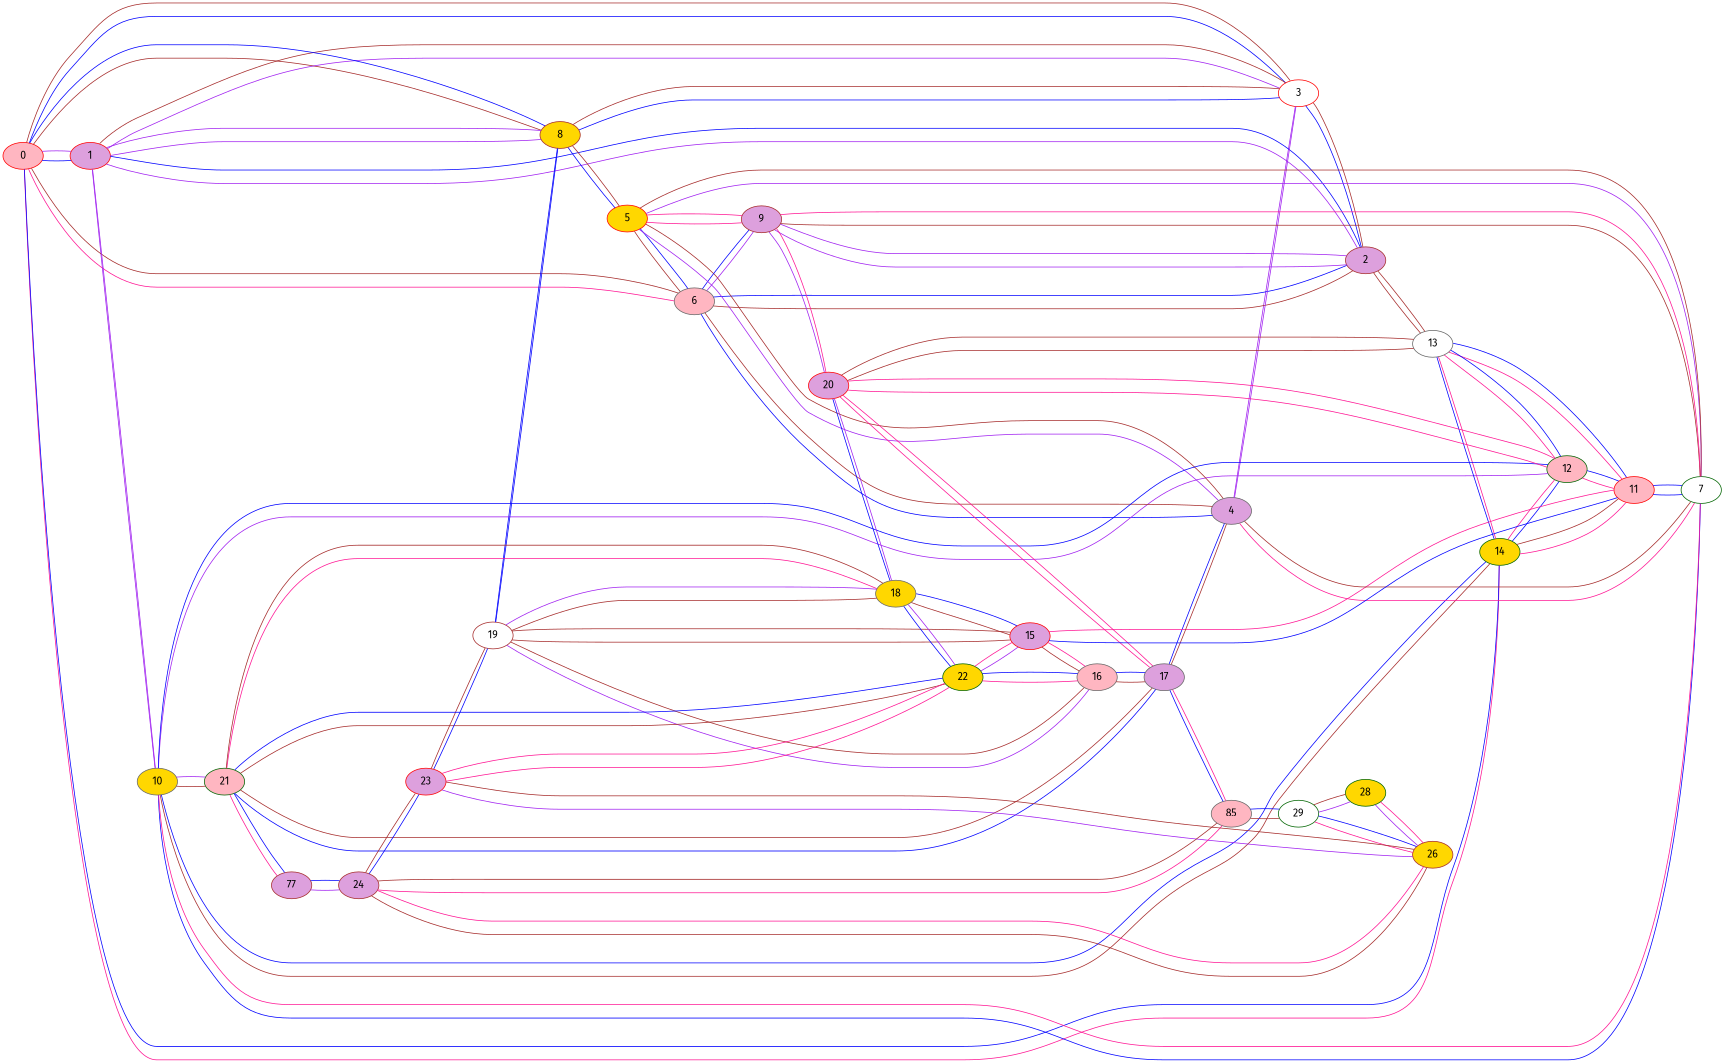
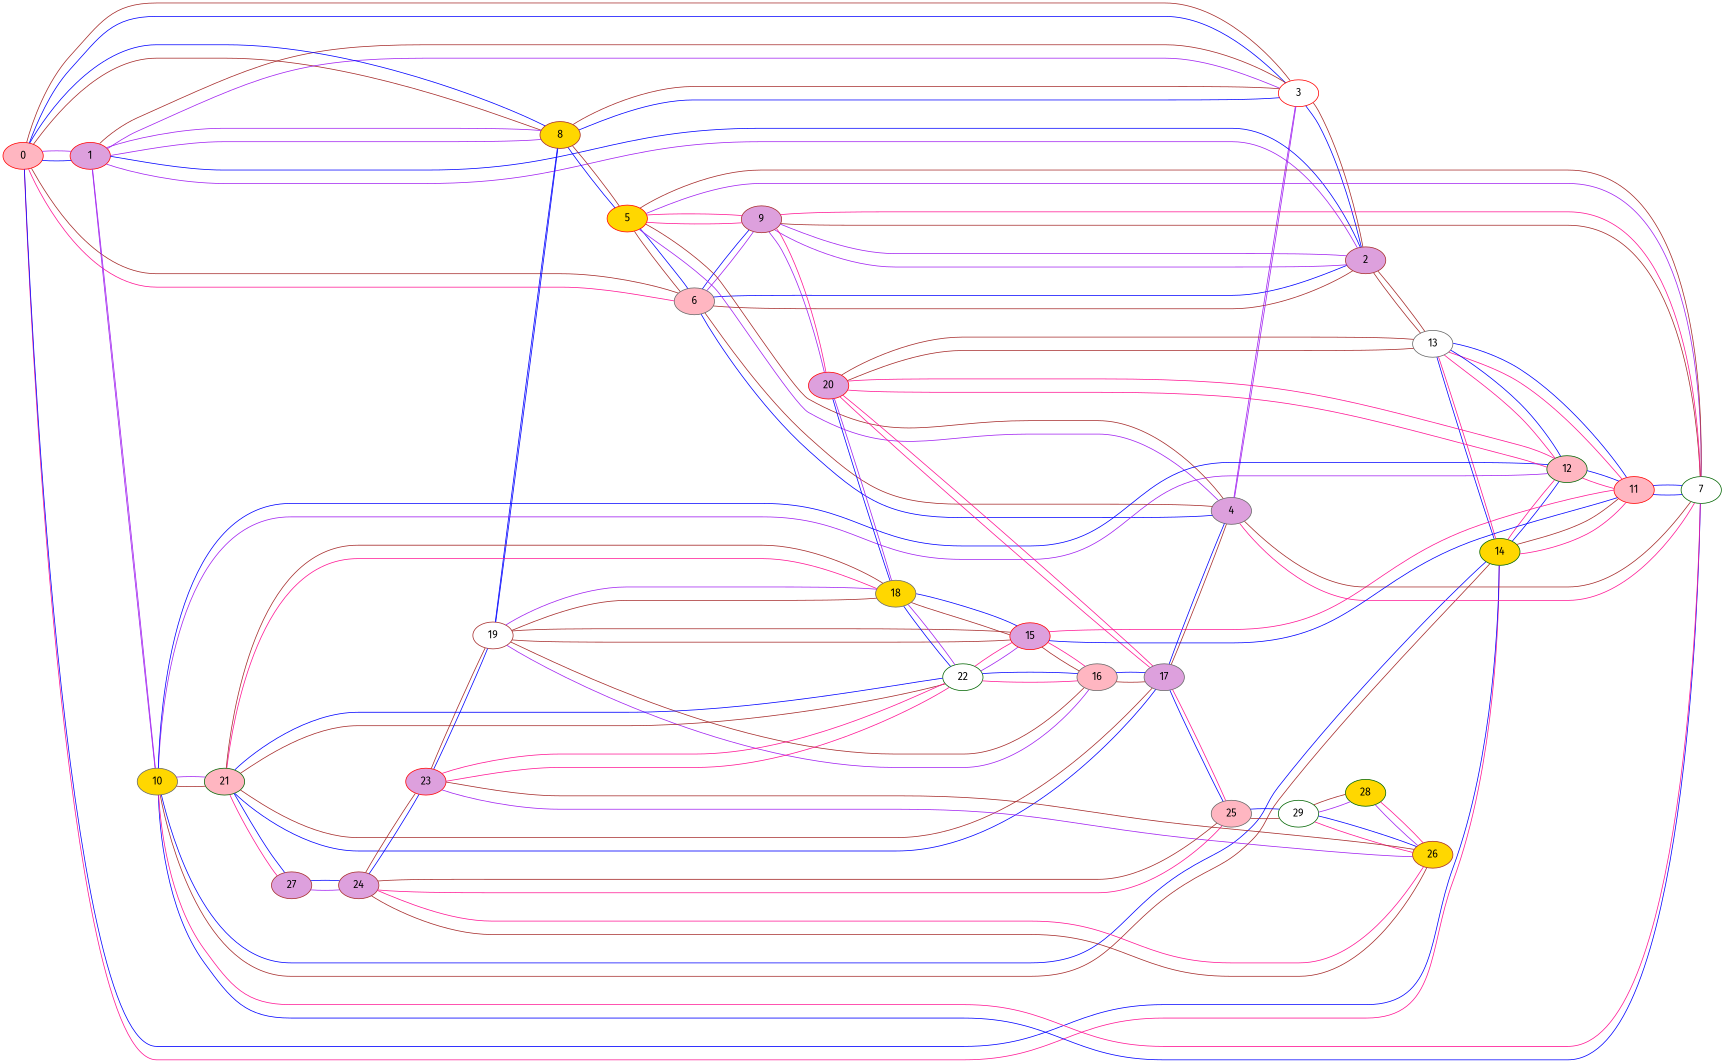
(963, 677) -> (963, 677)
(1231, 814) -> (1231, 814)
(292, 885) -> (292, 885)
